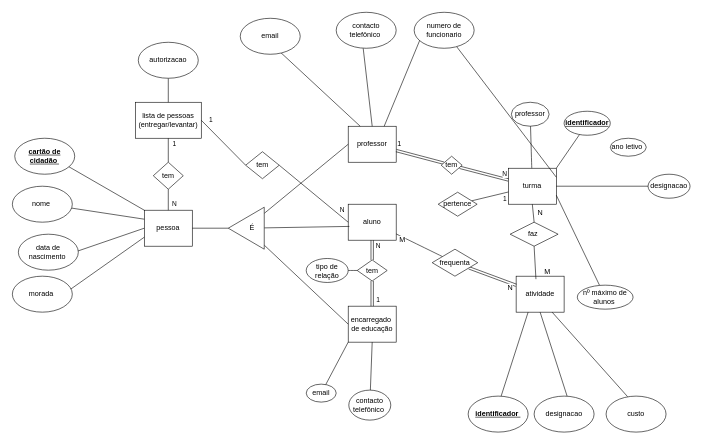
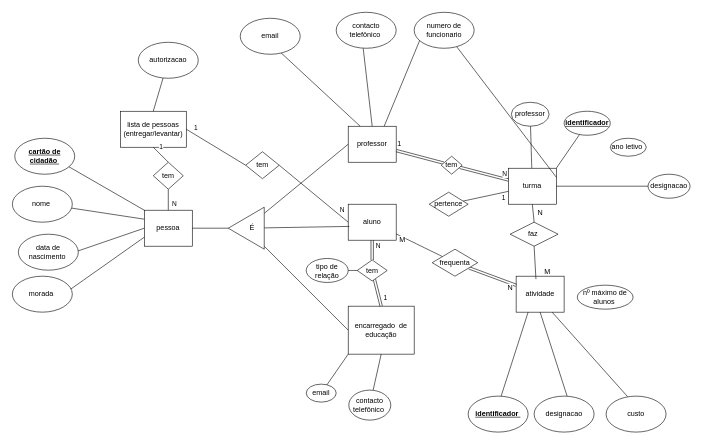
(168, 120) -> (153, 129)
(458, 204) -> (449, 204)
(578, 240) -> none
(372, 324) -> (381, 330)
